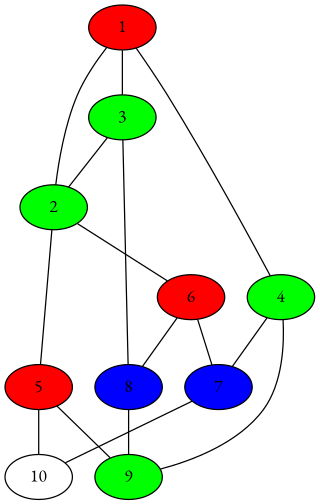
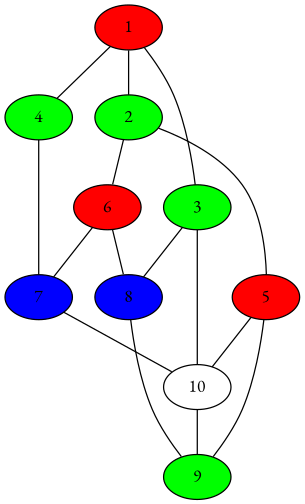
(88, 162) -> (197, 297)
(254, 420) -> (197, 432)
